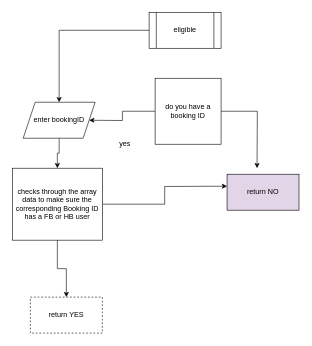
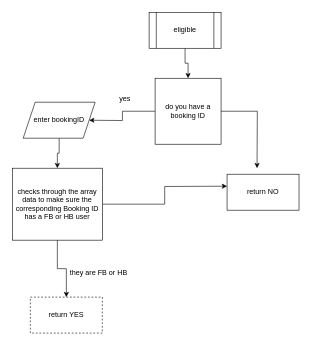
(59, 30) -> (188, 65)
(125, 144) -> (125, 99)
(263, 192) -> (263, 192)
none -> (99, 273)
